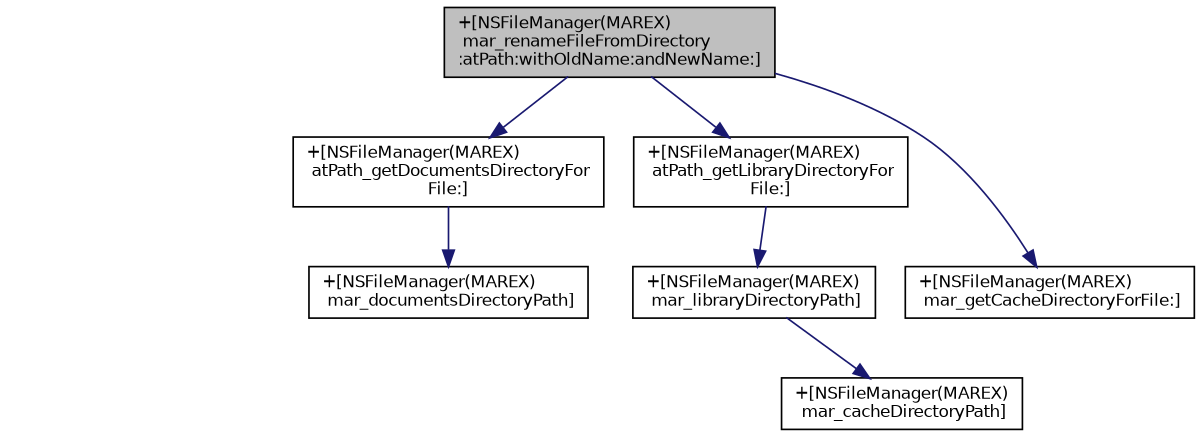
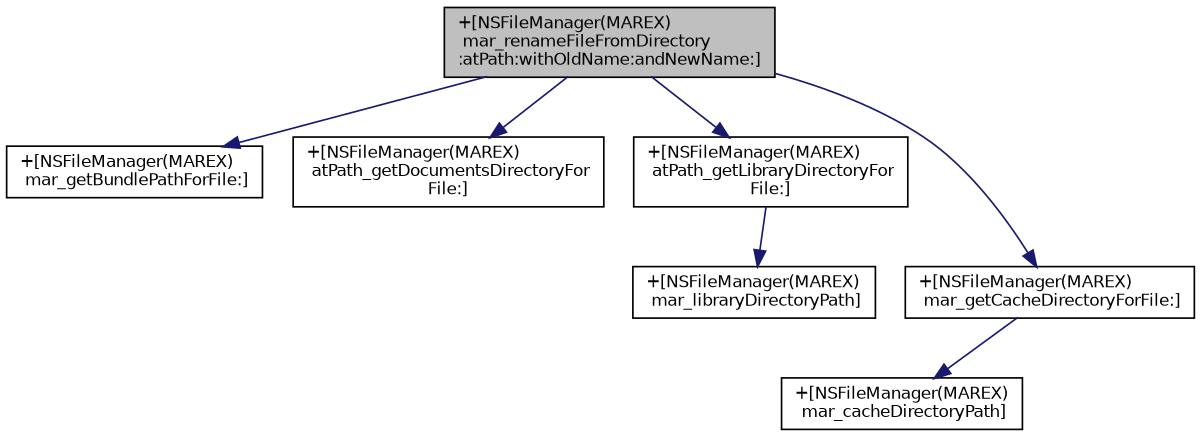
none -> (135, 172)
(448, 292) -> none
(821, 343) -> (983, 343)
